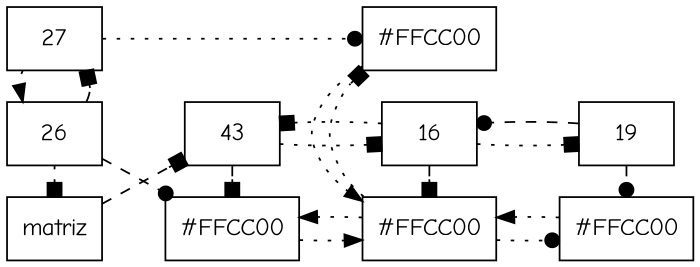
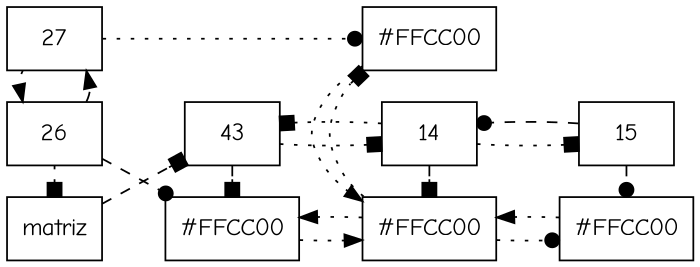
(89, 95) -> (89, 95)
(429, 134) -> (429, 134)
(626, 134) -> (626, 134)
